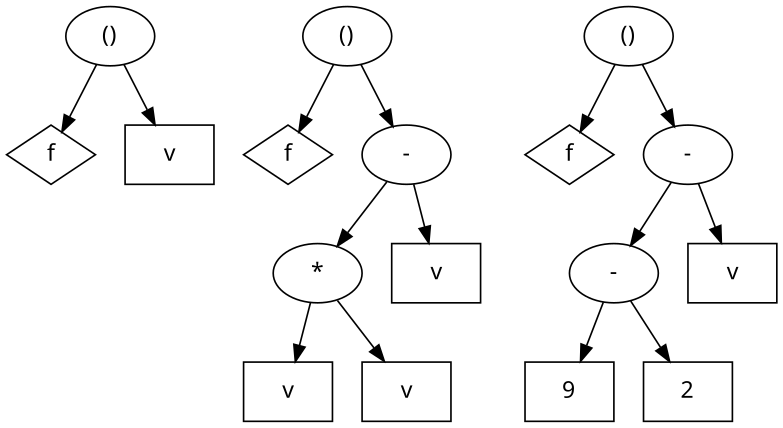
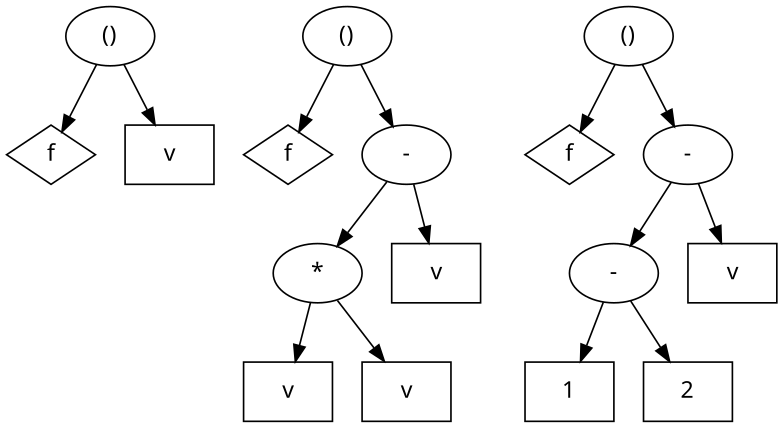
(569, 392) -> (569, 392)
